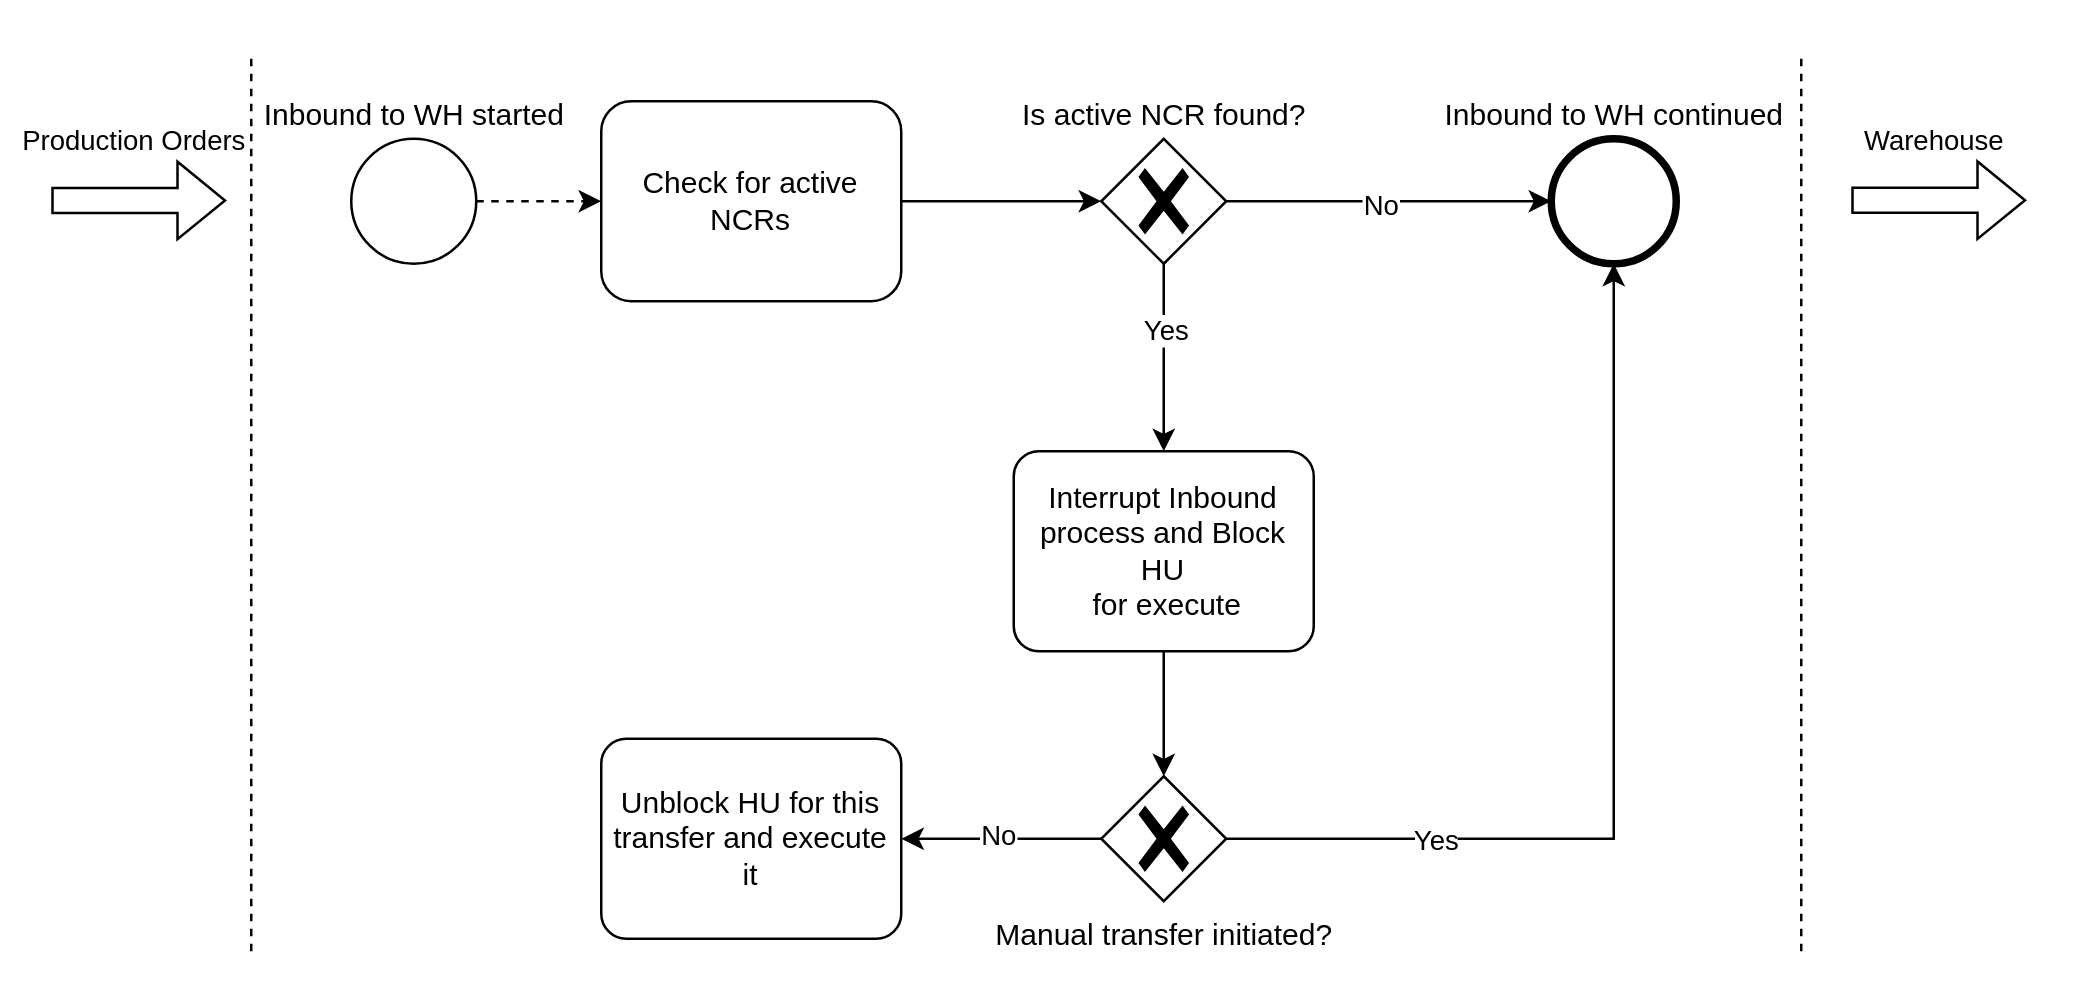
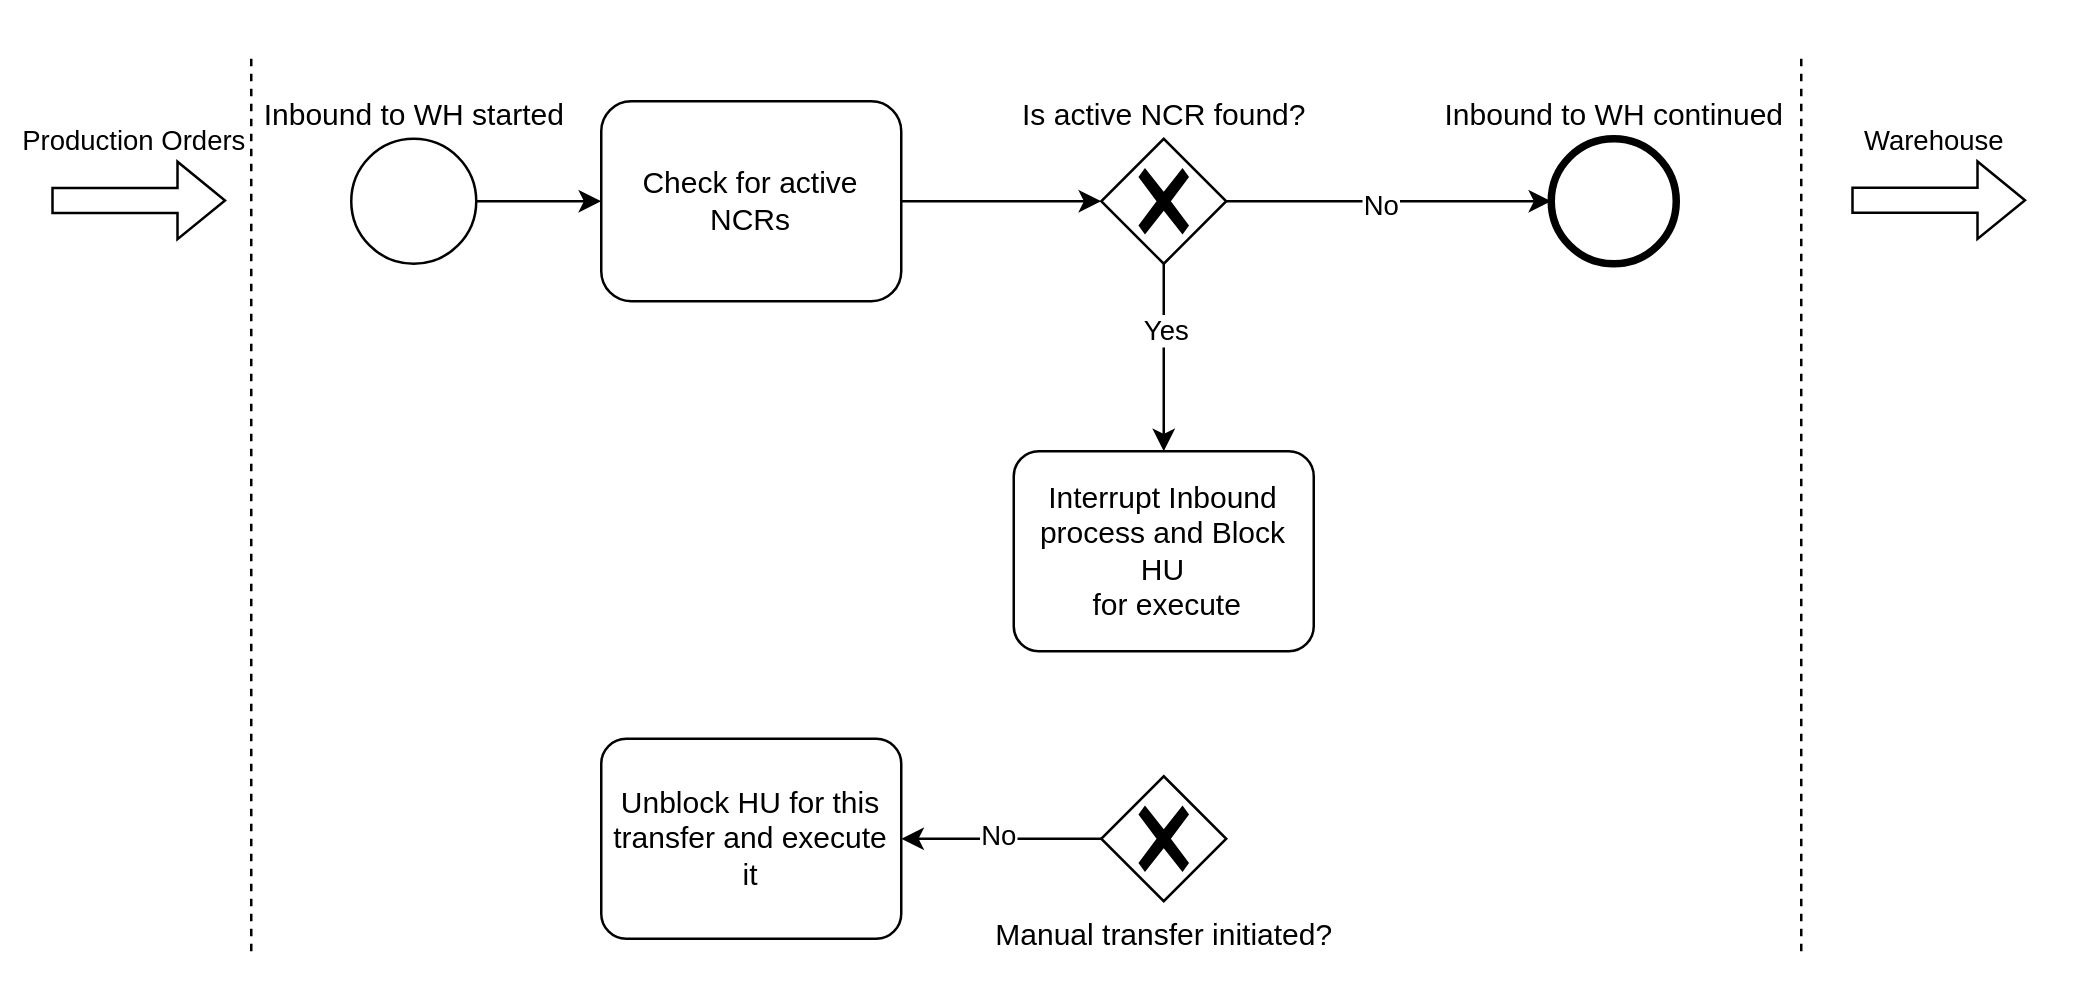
(532, 201) -> (532, 201)
(1164, 705) -> none
(1614, 753) -> none
